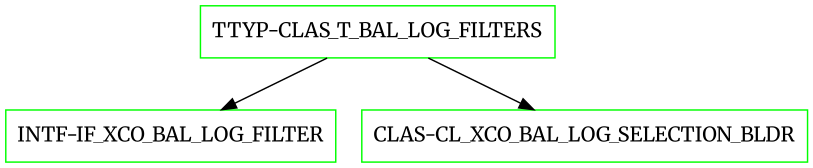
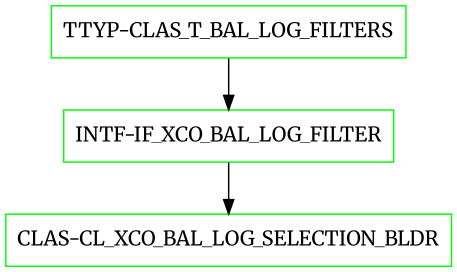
(474, 81) -> (229, 181)
